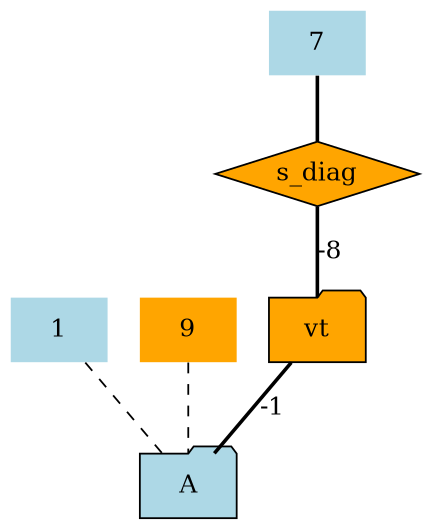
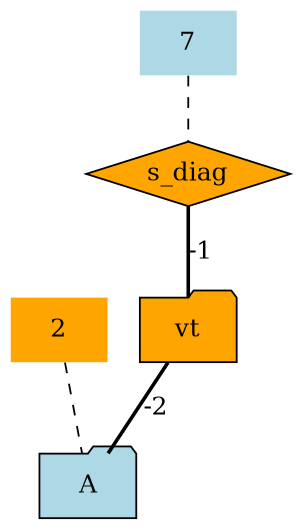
(317, 109) -> (188, 109)
(330, 252) -> (201, 252)
(59, 330) -> none
(188, 330) -> (59, 330)
(273, 408) -> (156, 408)
